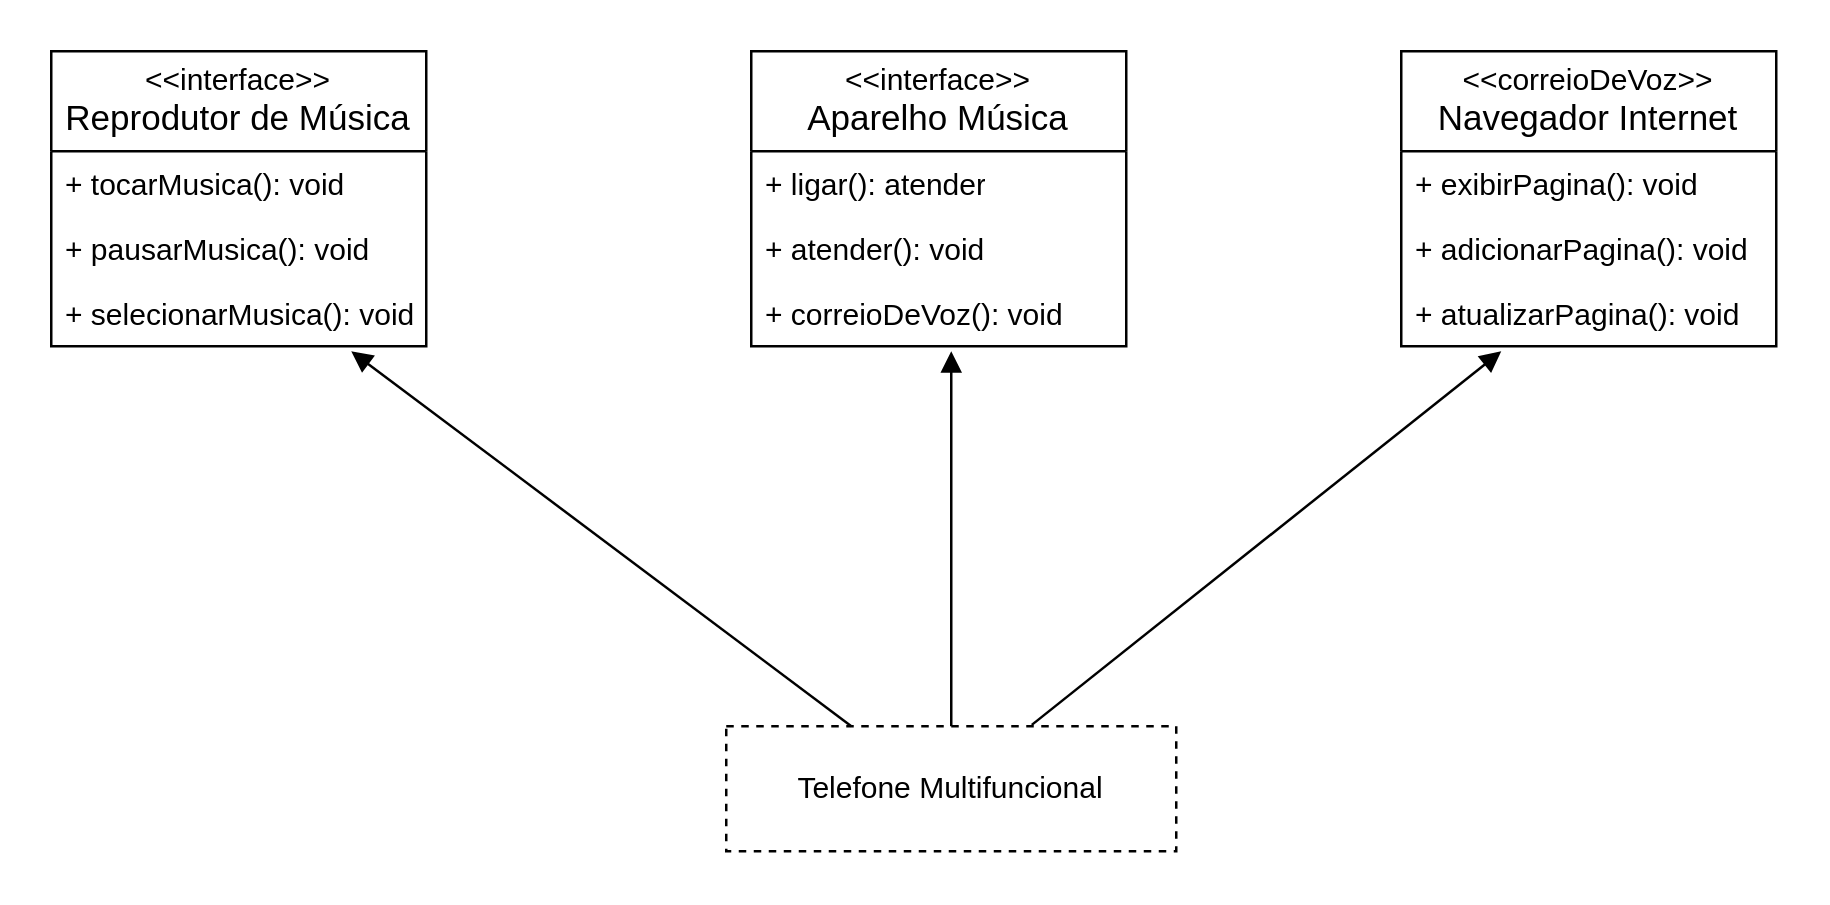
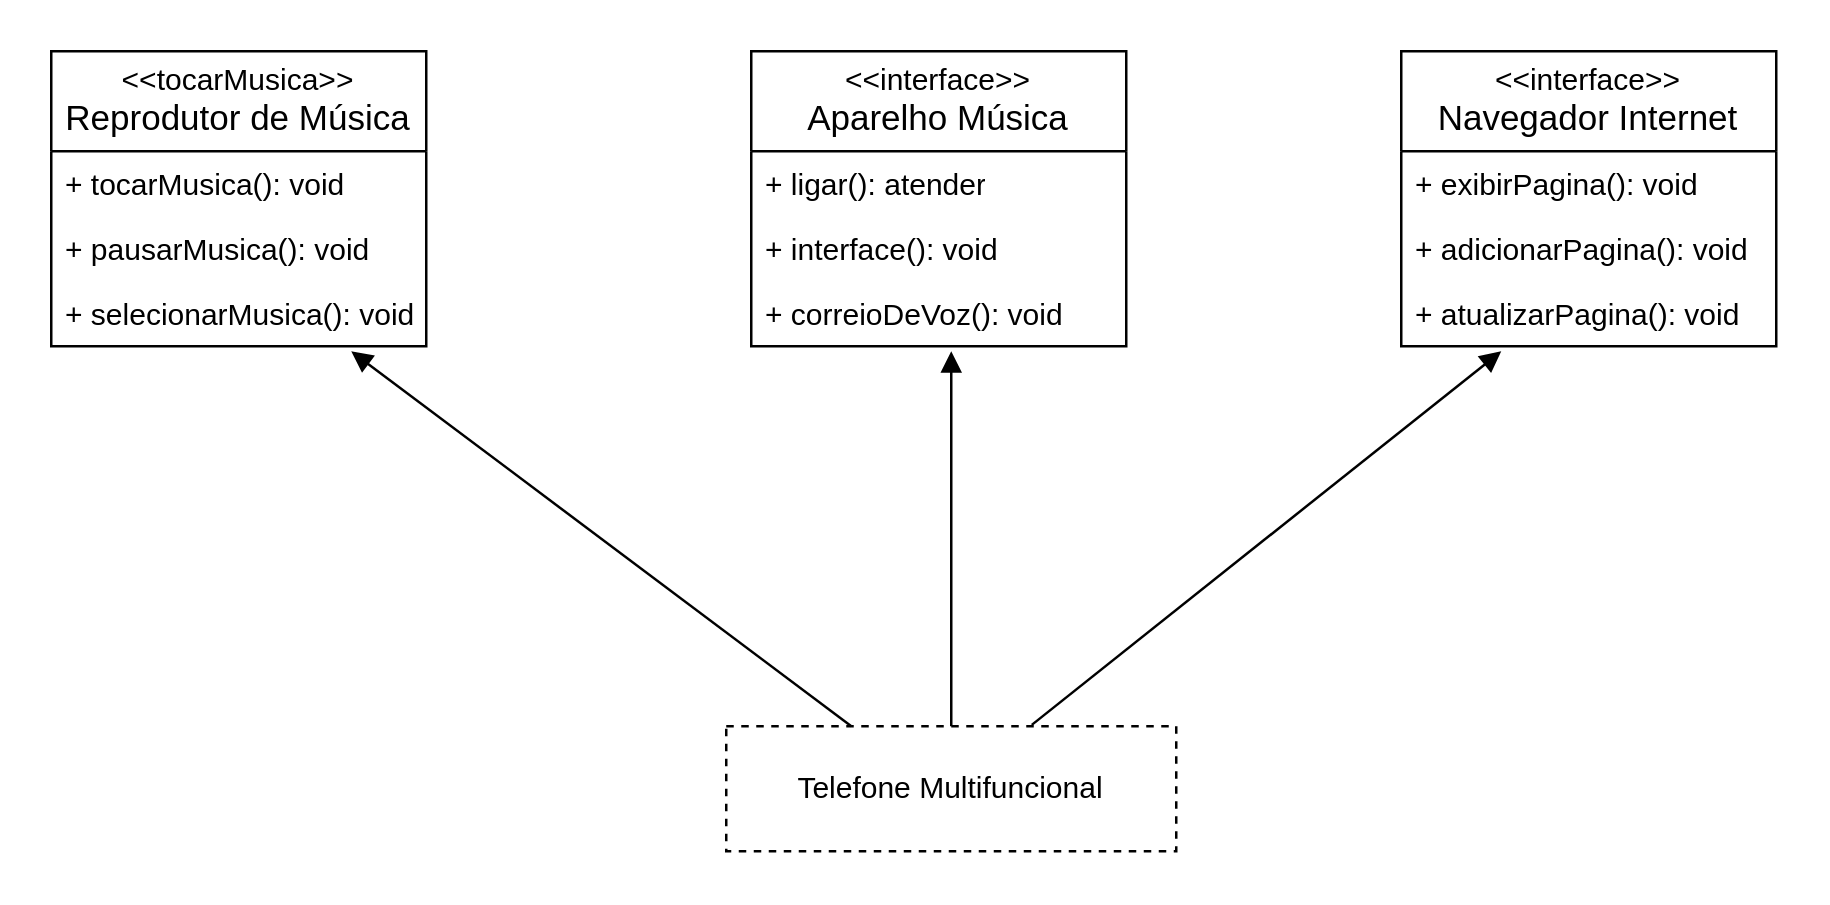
(239, 101) -> (239, 101)
(1589, 101) -> (1589, 101)
(893, 252) -> (906, 252)
